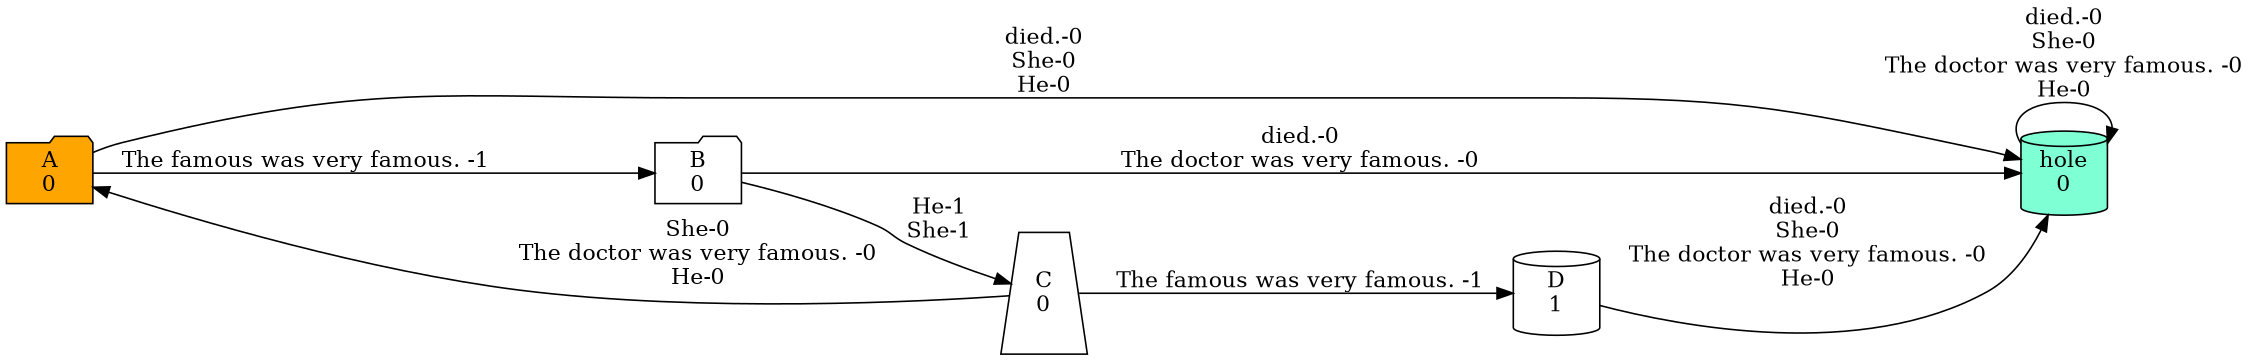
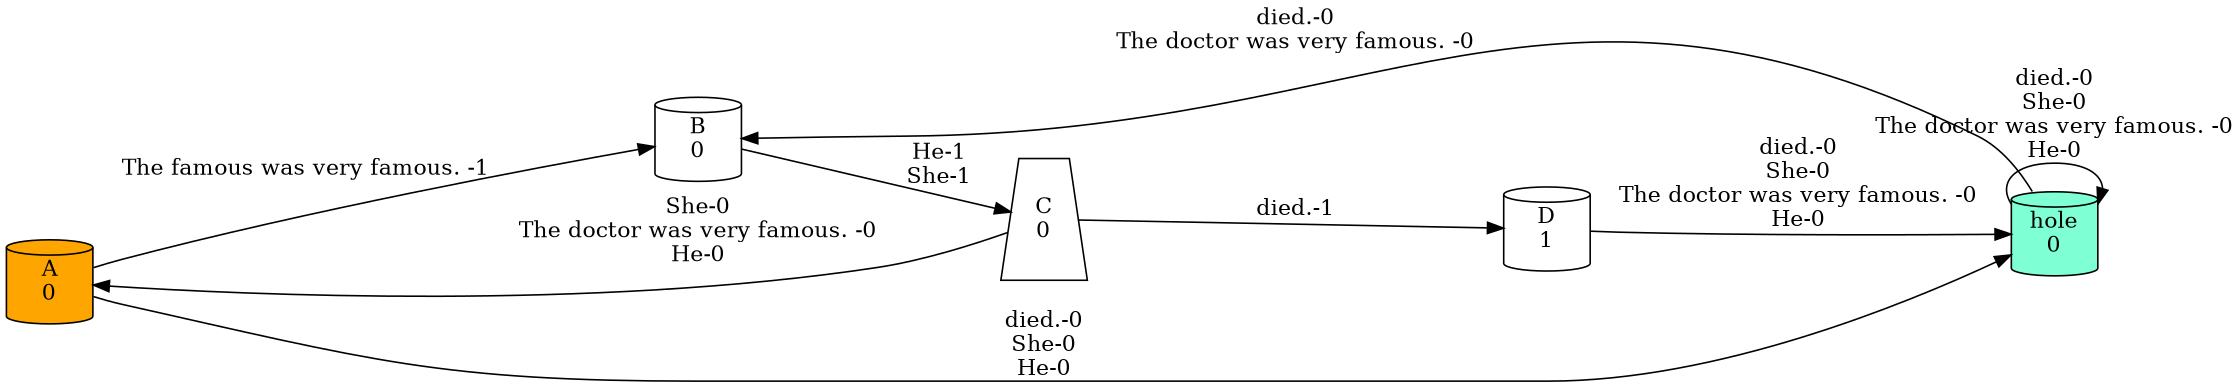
(50, 173) -> (50, 282)
(698, 173) -> (698, 139)
(1373, 173) -> (1413, 65)
(1300, 281) -> (1296, 209)
